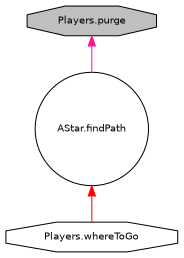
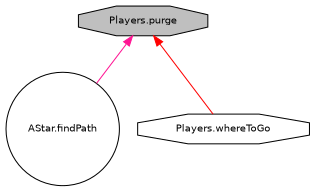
(92, 209) -> (187, 79)
